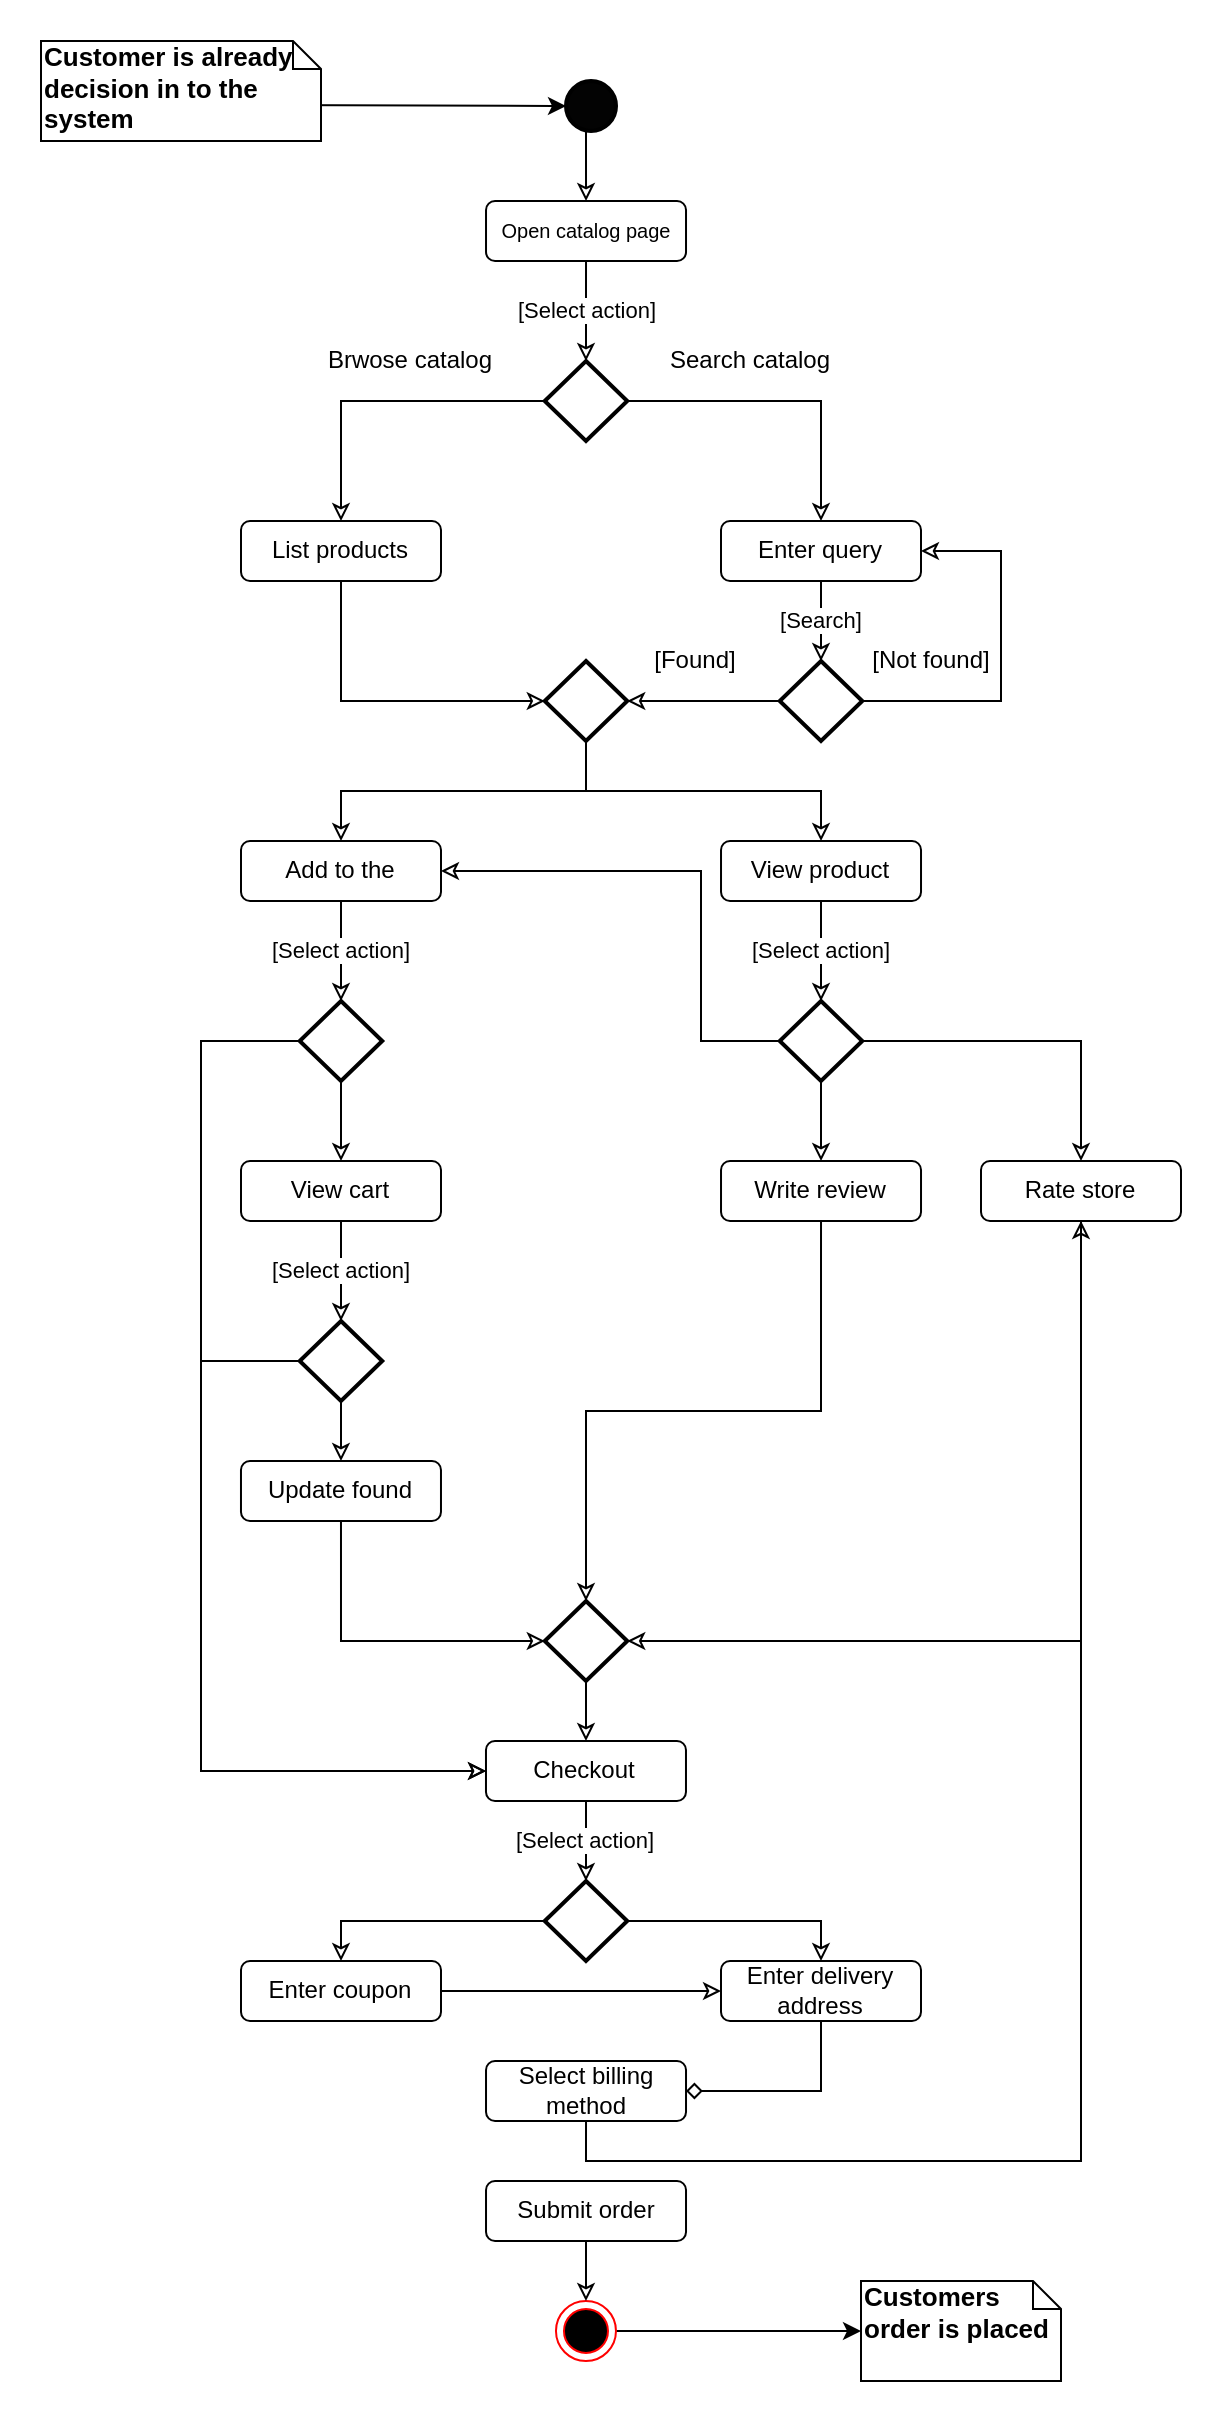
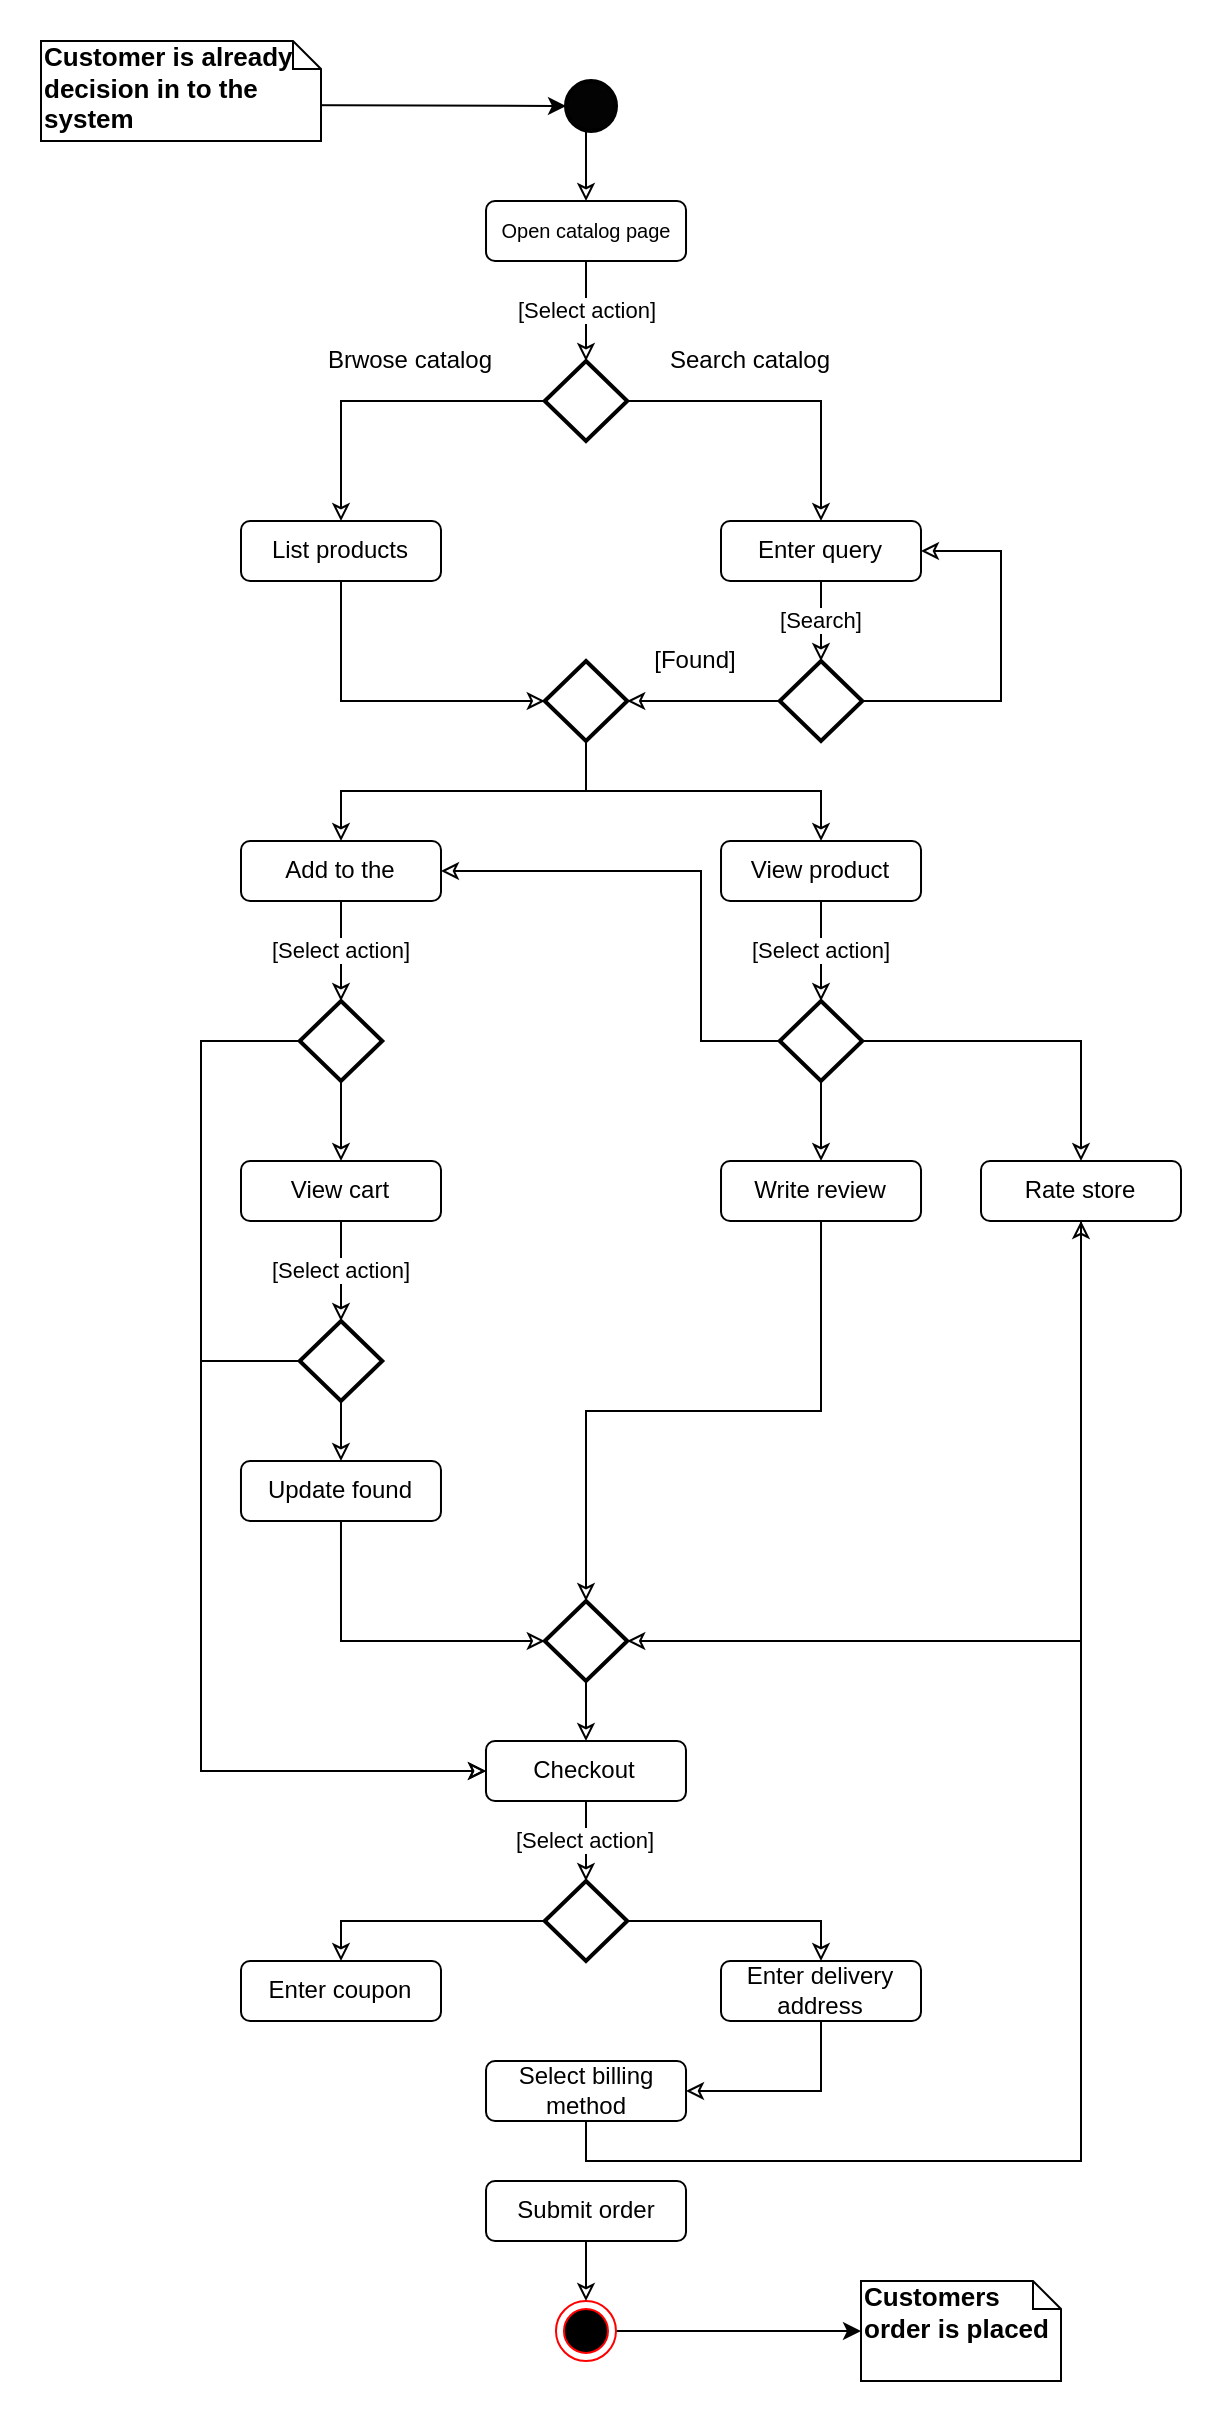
(932, 661) -> none
(574, 1991) -> none
(702, 2091) -> (701, 2091)
